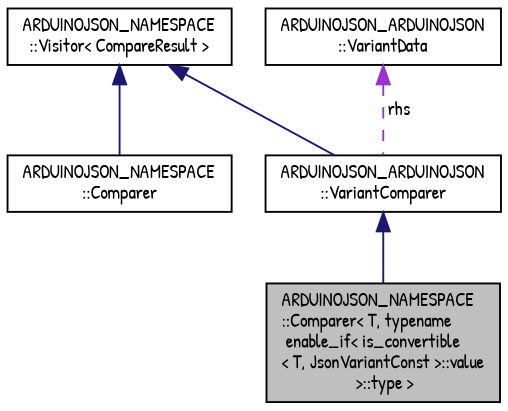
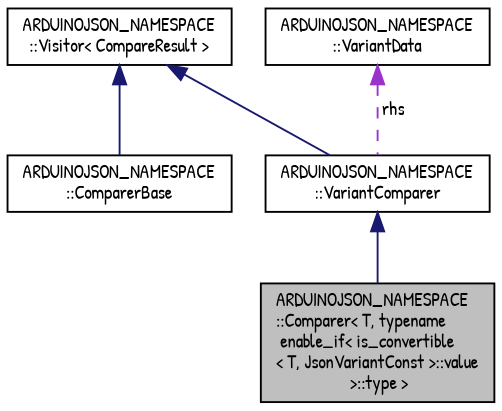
(383, 37) -> (378, 37)
(120, 184) -> (120, 184)
(383, 184) -> (378, 184)
